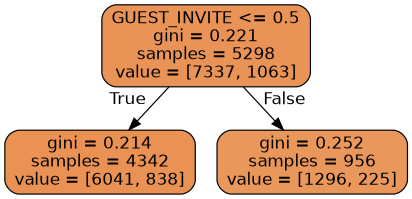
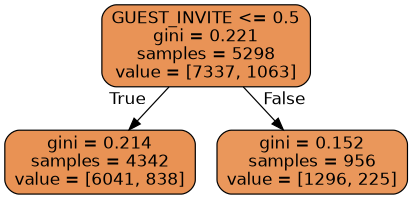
(312, 162) -> (312, 162)
